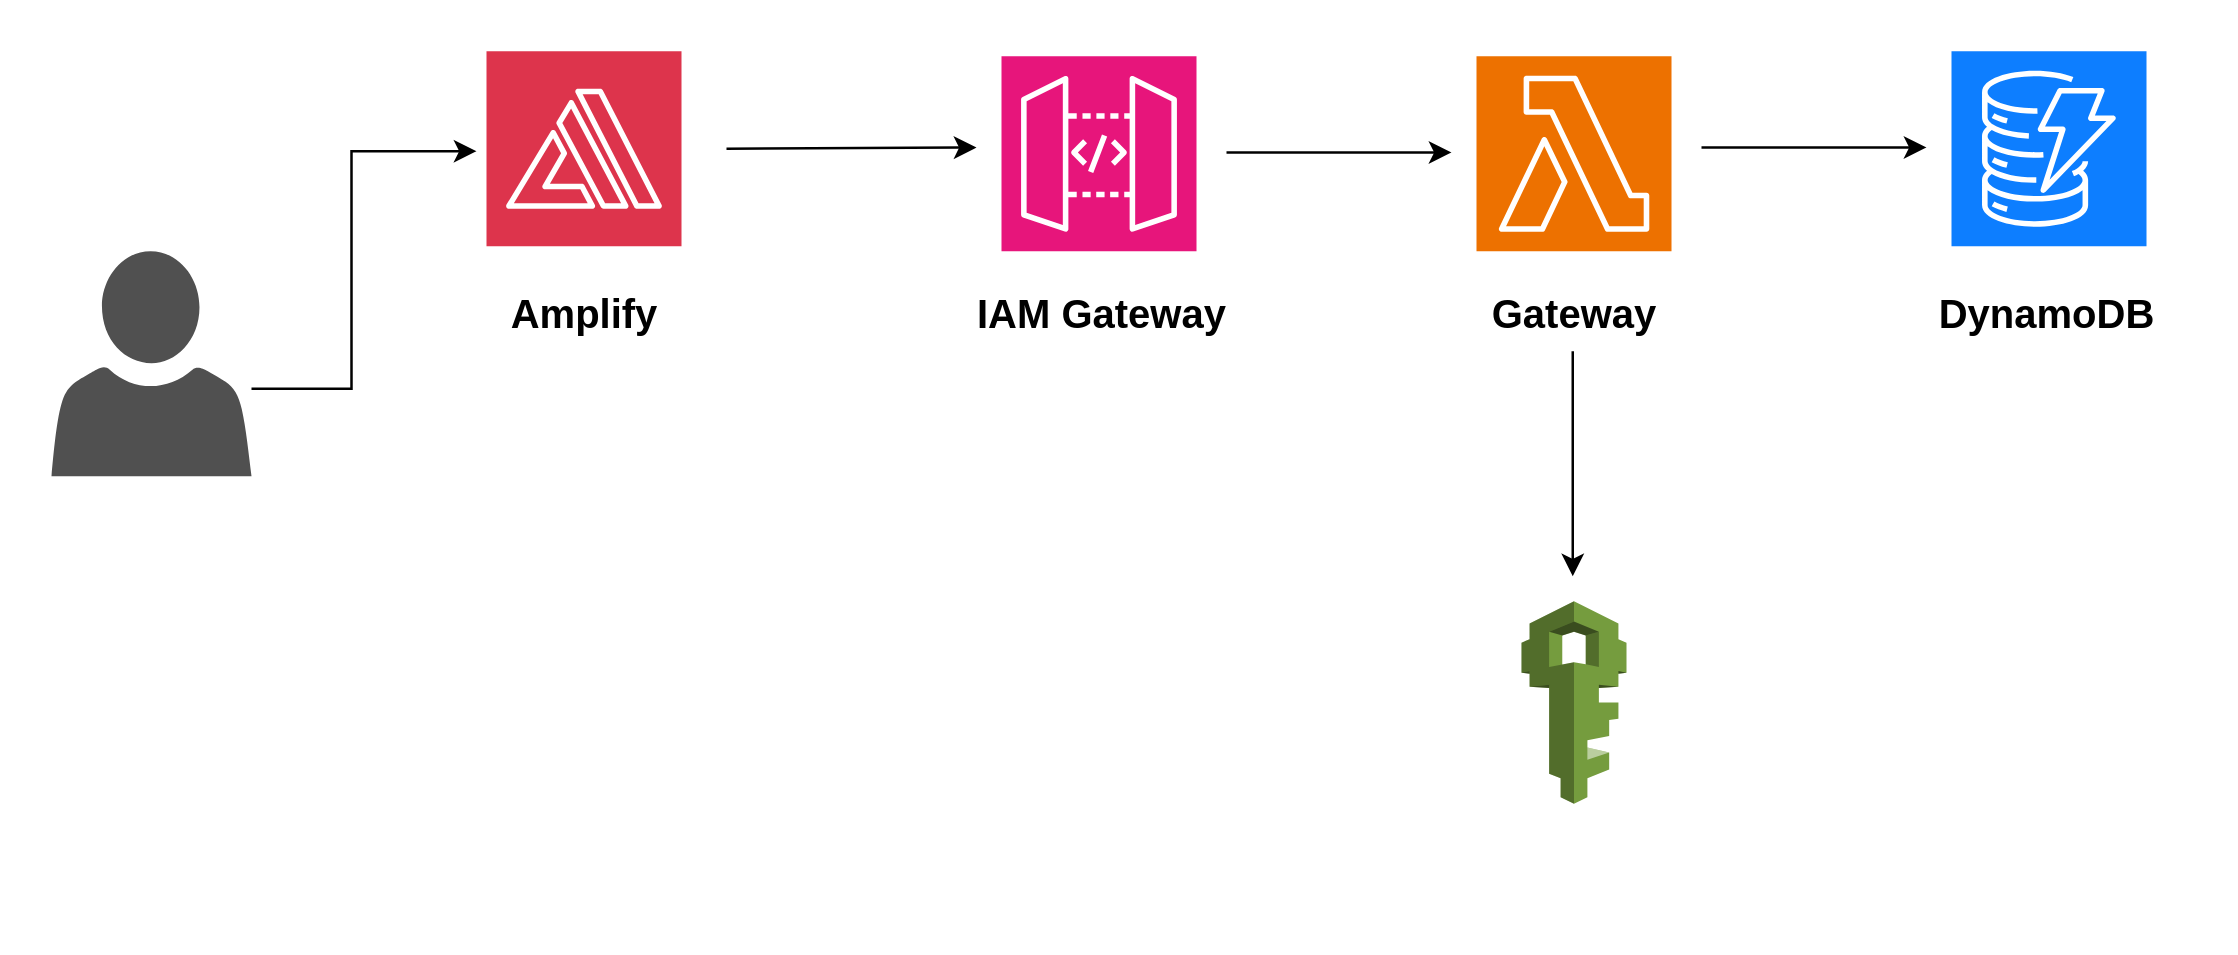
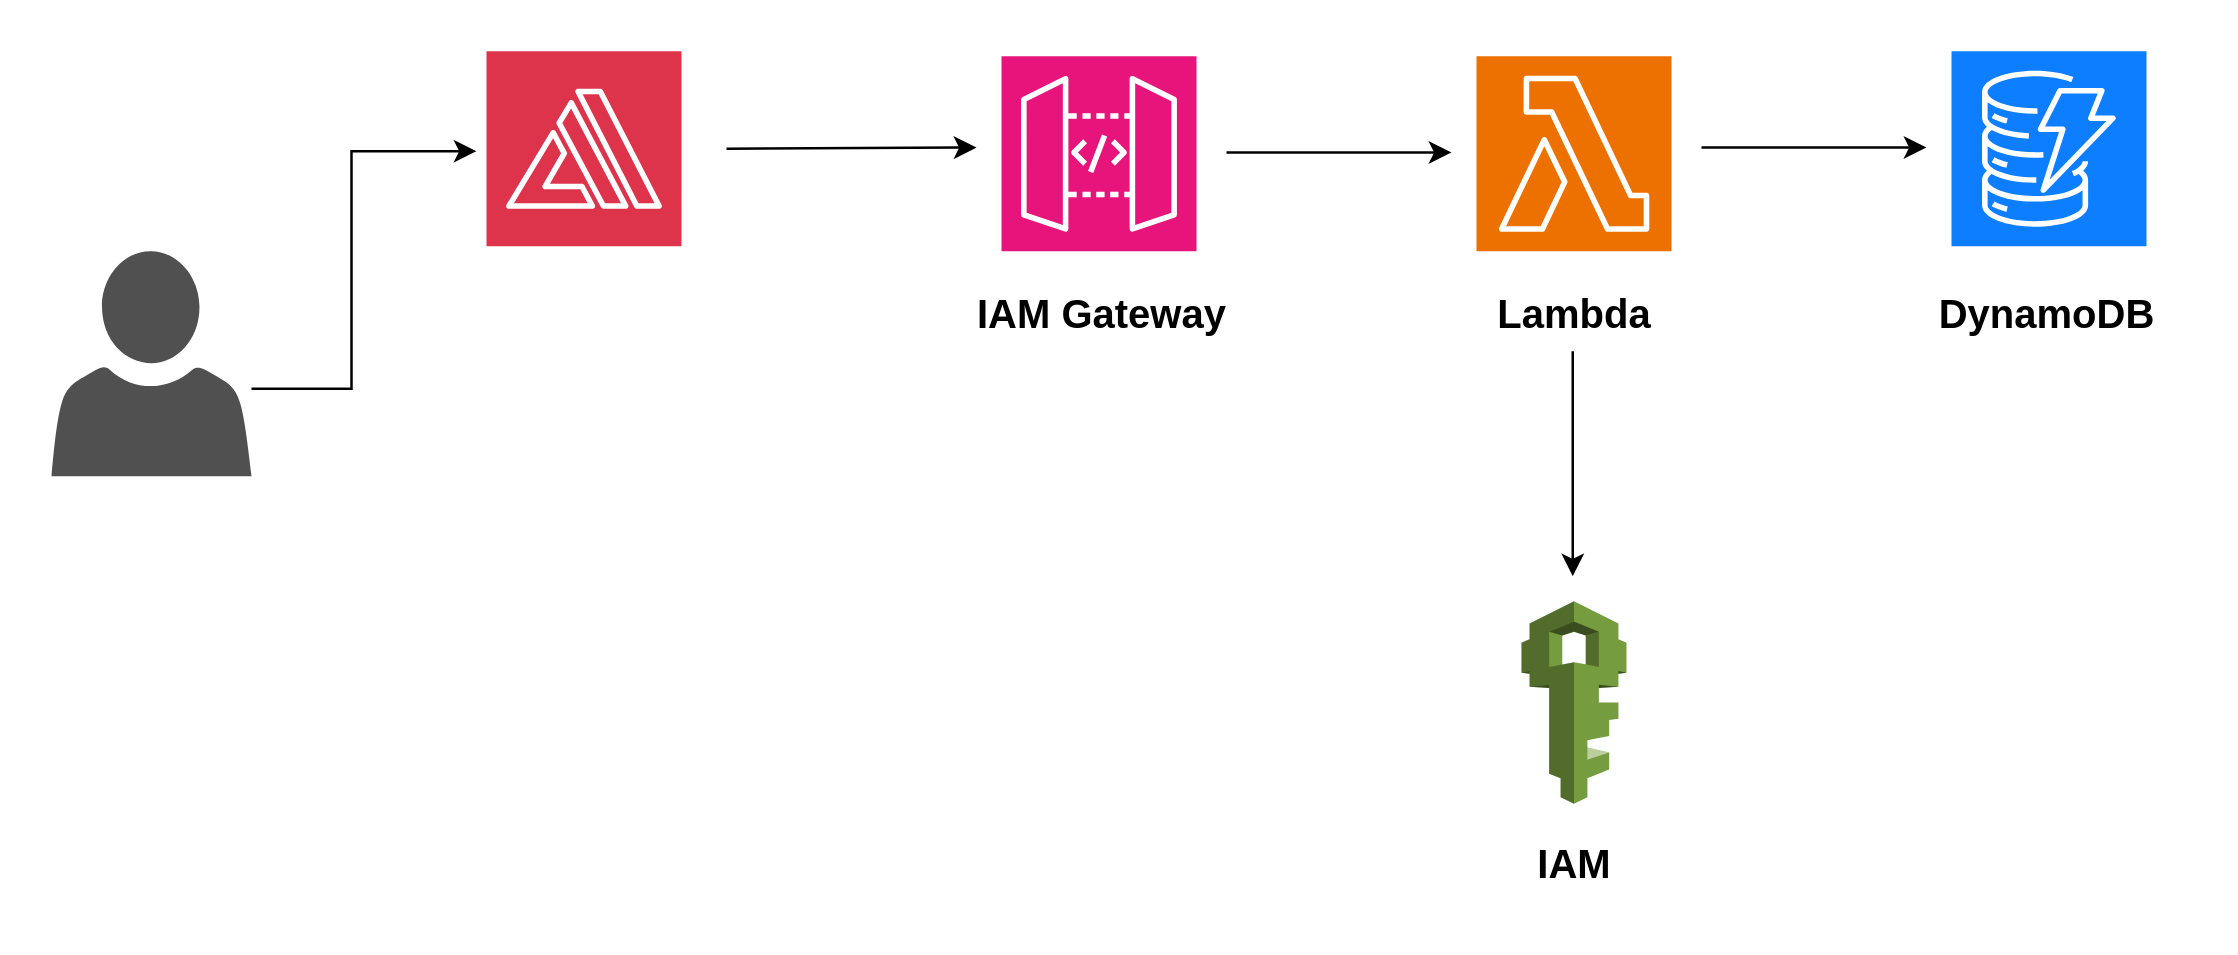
(584, 314) -> none
(1575, 314) -> (1575, 314)
none -> (1574, 864)
